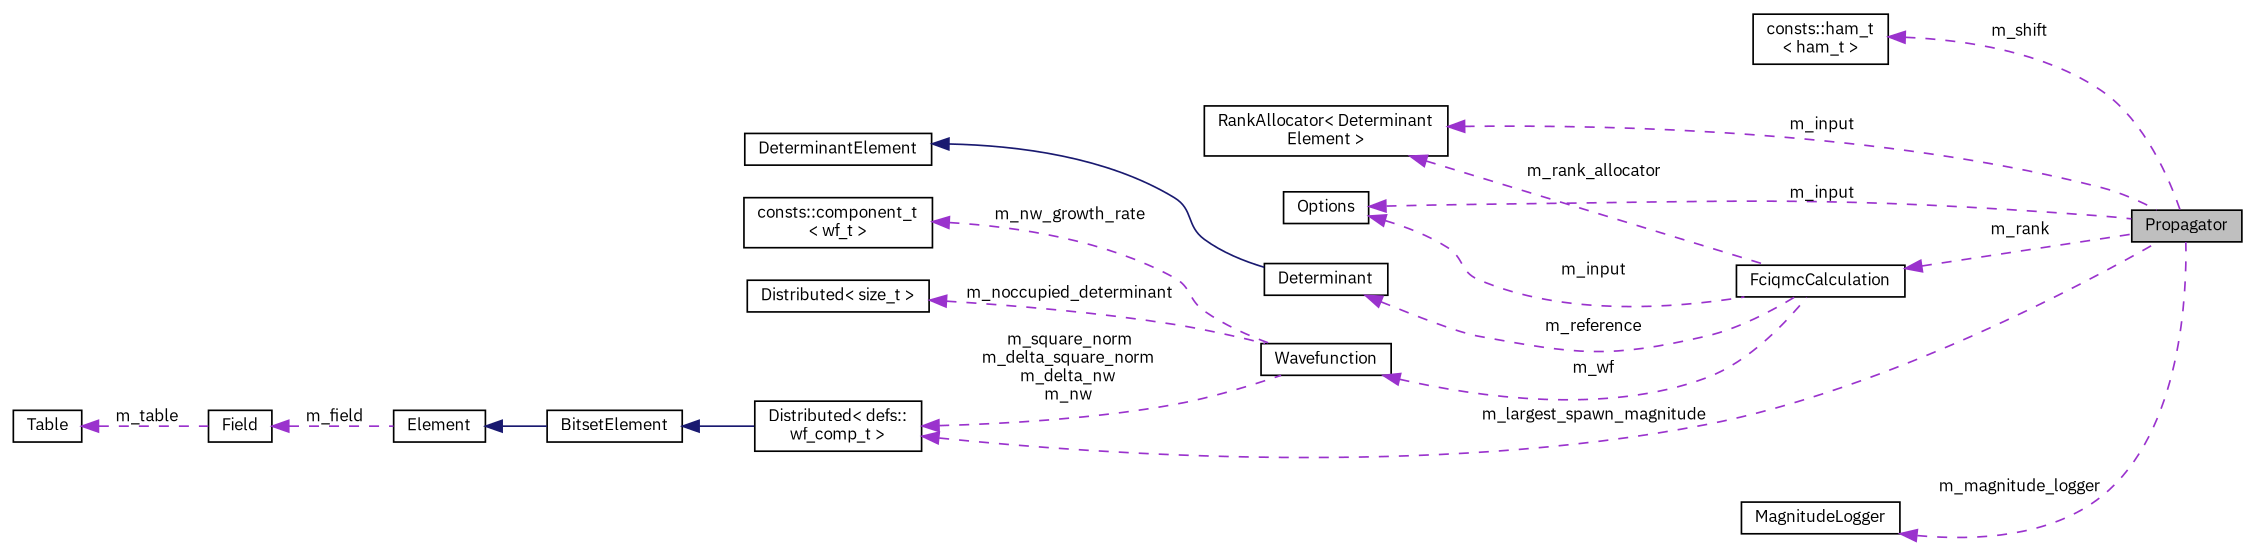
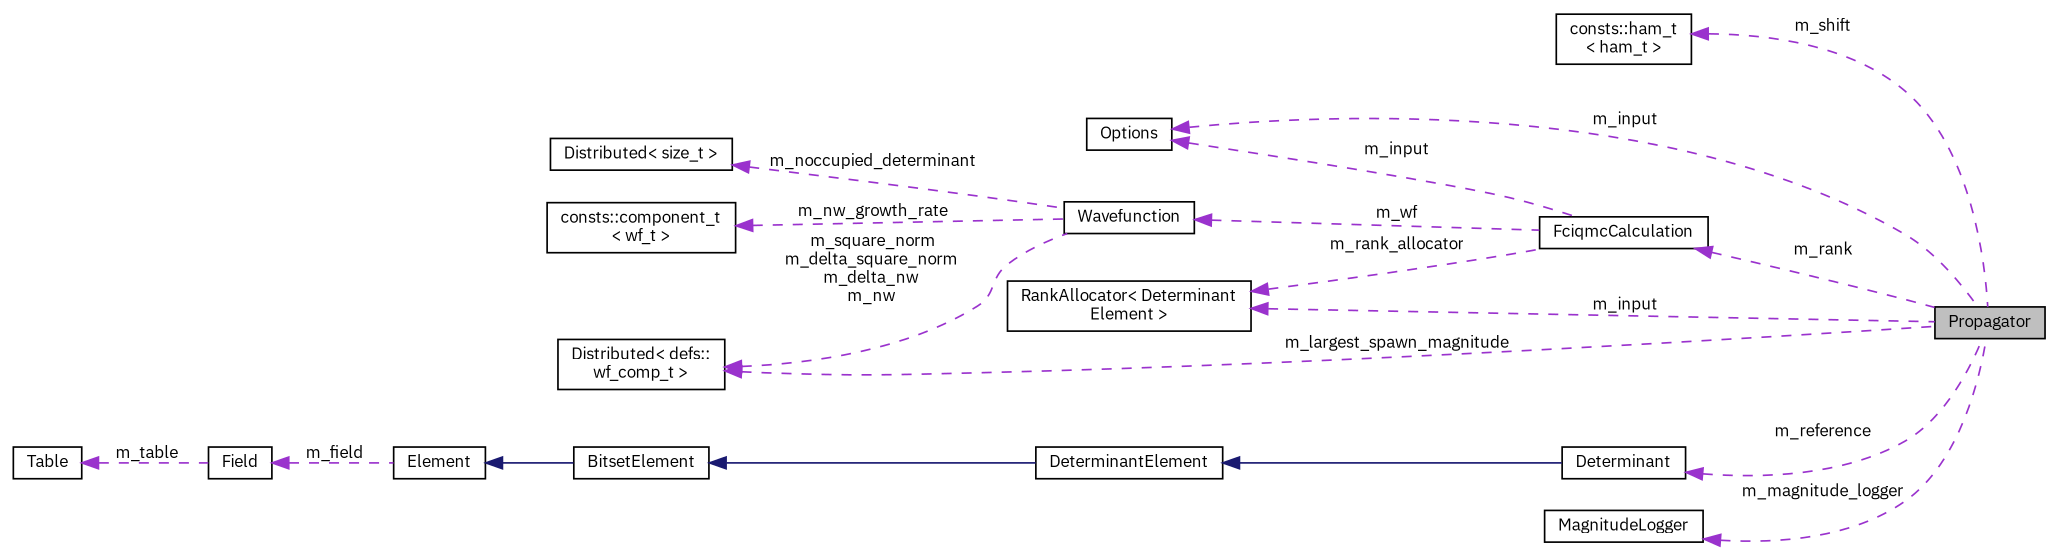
(1589, 351) -> (1870, 457)
(727, 426) -> (881, 463)
